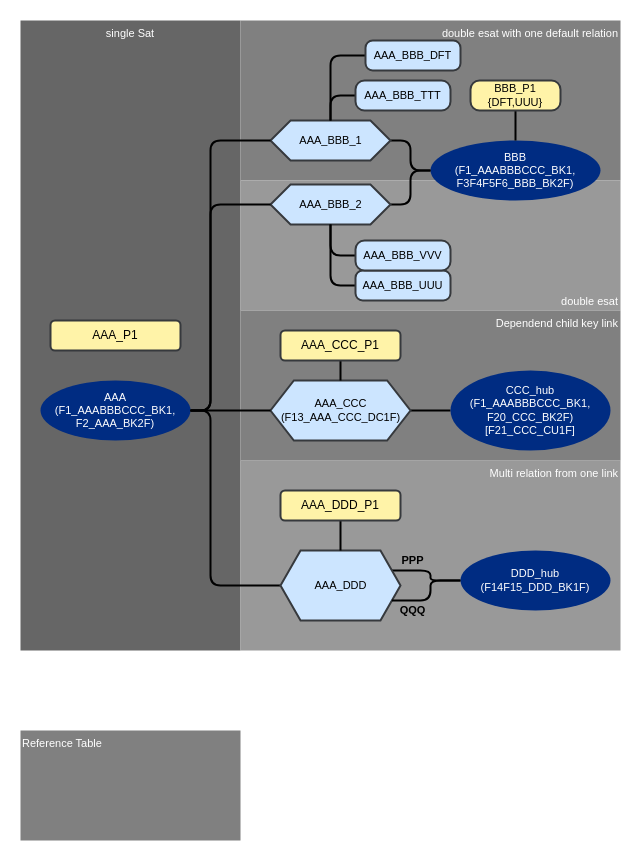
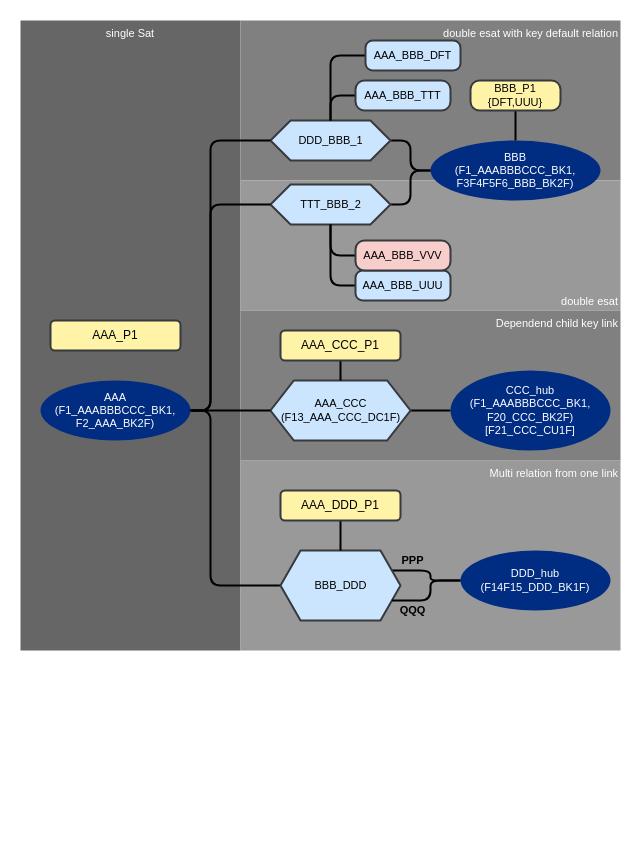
(519, 34) -> (519, 34)
(331, 141) -> (331, 141)
(331, 205) -> (331, 205)
(403, 256) -> (403, 256)
(341, 586) -> (341, 586)
(131, 786) -> none
